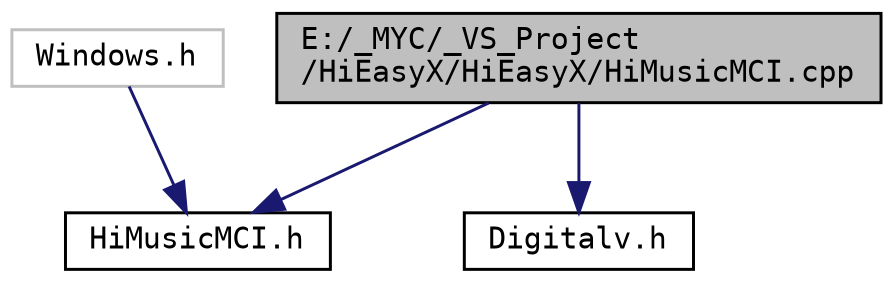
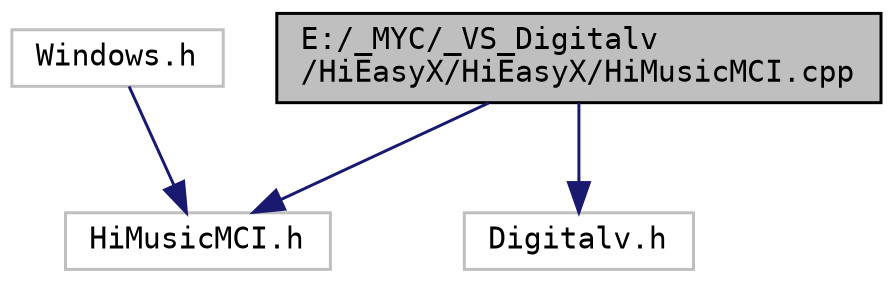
(579, 58) -> (579, 58)
(198, 241) -> (198, 241)
(579, 241) -> (579, 241)
